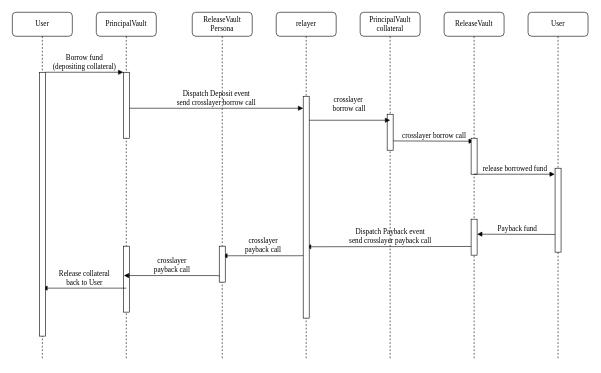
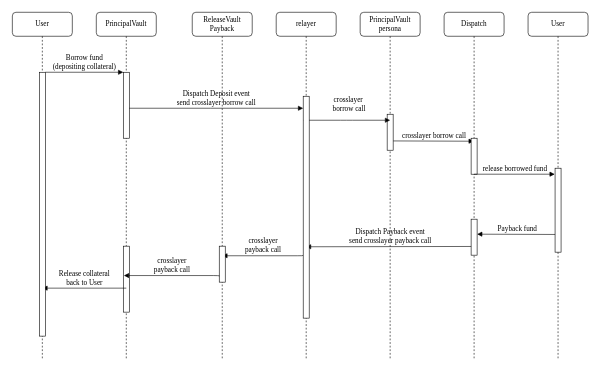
(222, 24) -> (222, 24)
(390, 24) -> (390, 24)
(474, 24) -> (474, 24)
